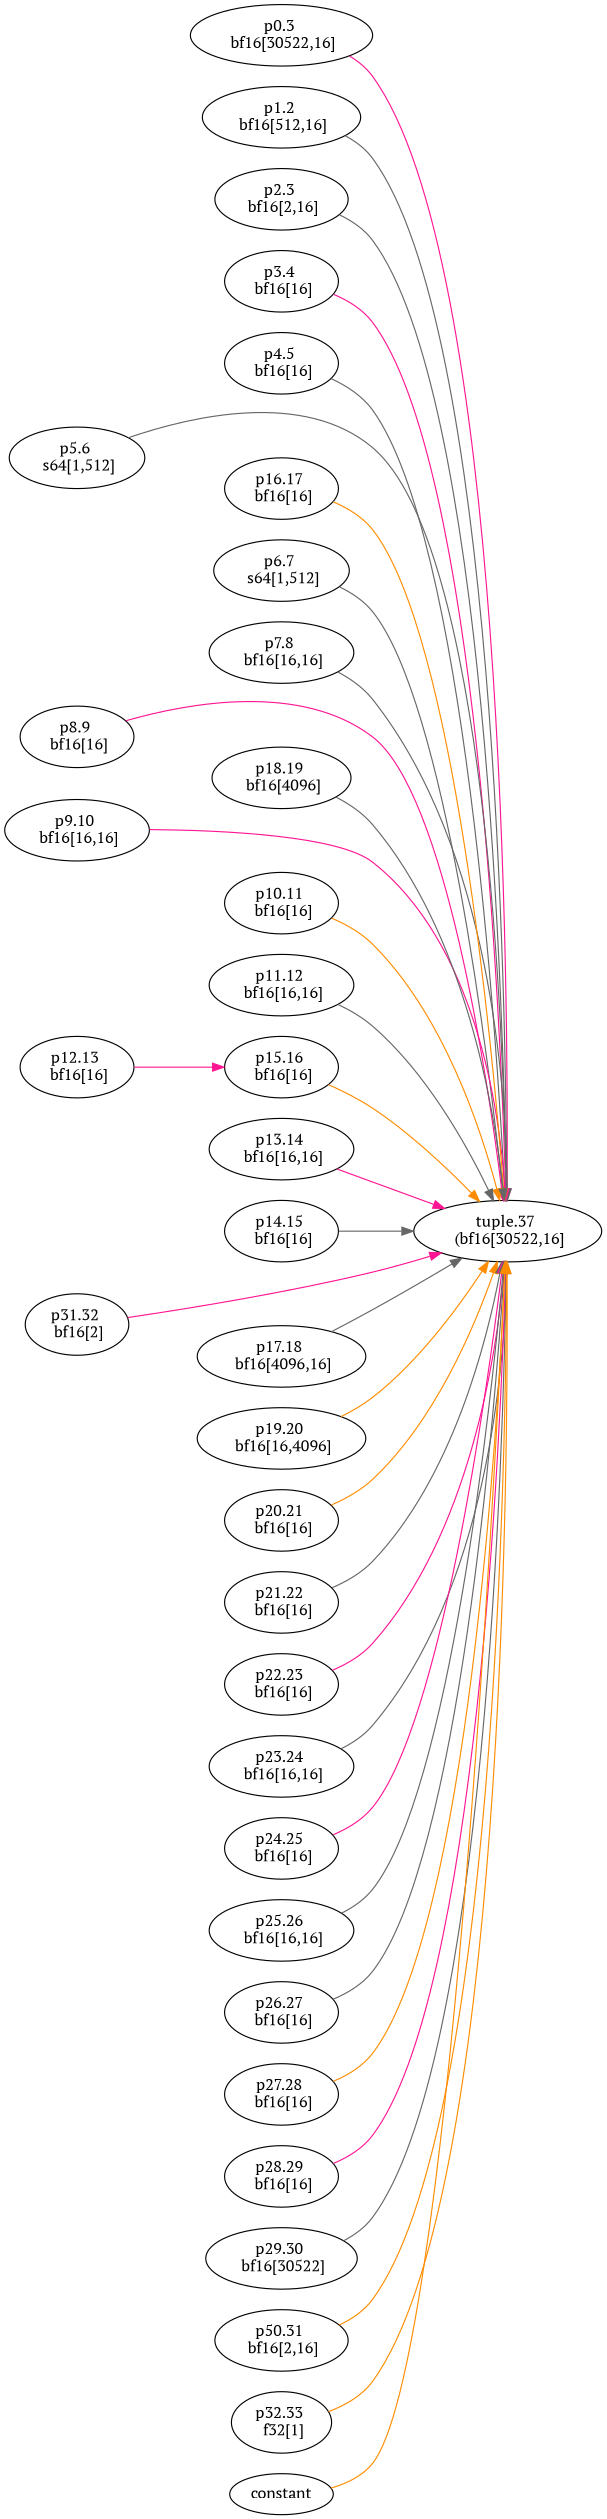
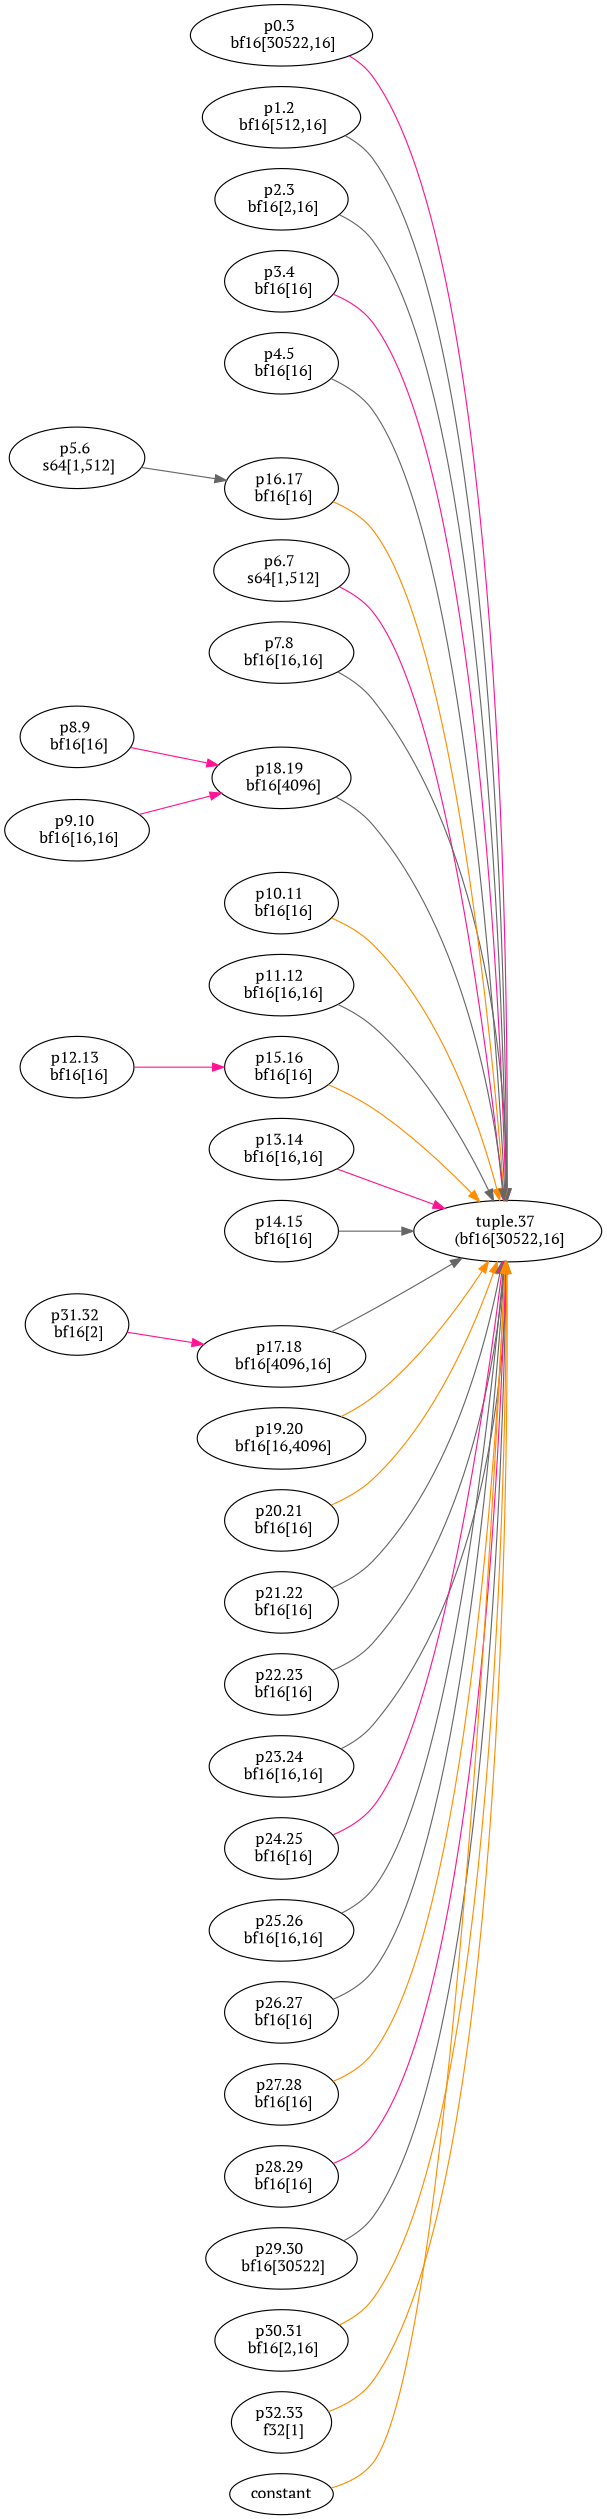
(452, 632) -> (178, 473)
(427, 832) -> (169, 755)
(418, 911) -> (175, 805)
(465, 921) -> (465, 921)
(280, 1292) -> (160, 1337)
(457, 1492) -> (457, 1492)
(282, 2340) -> (282, 2340)
